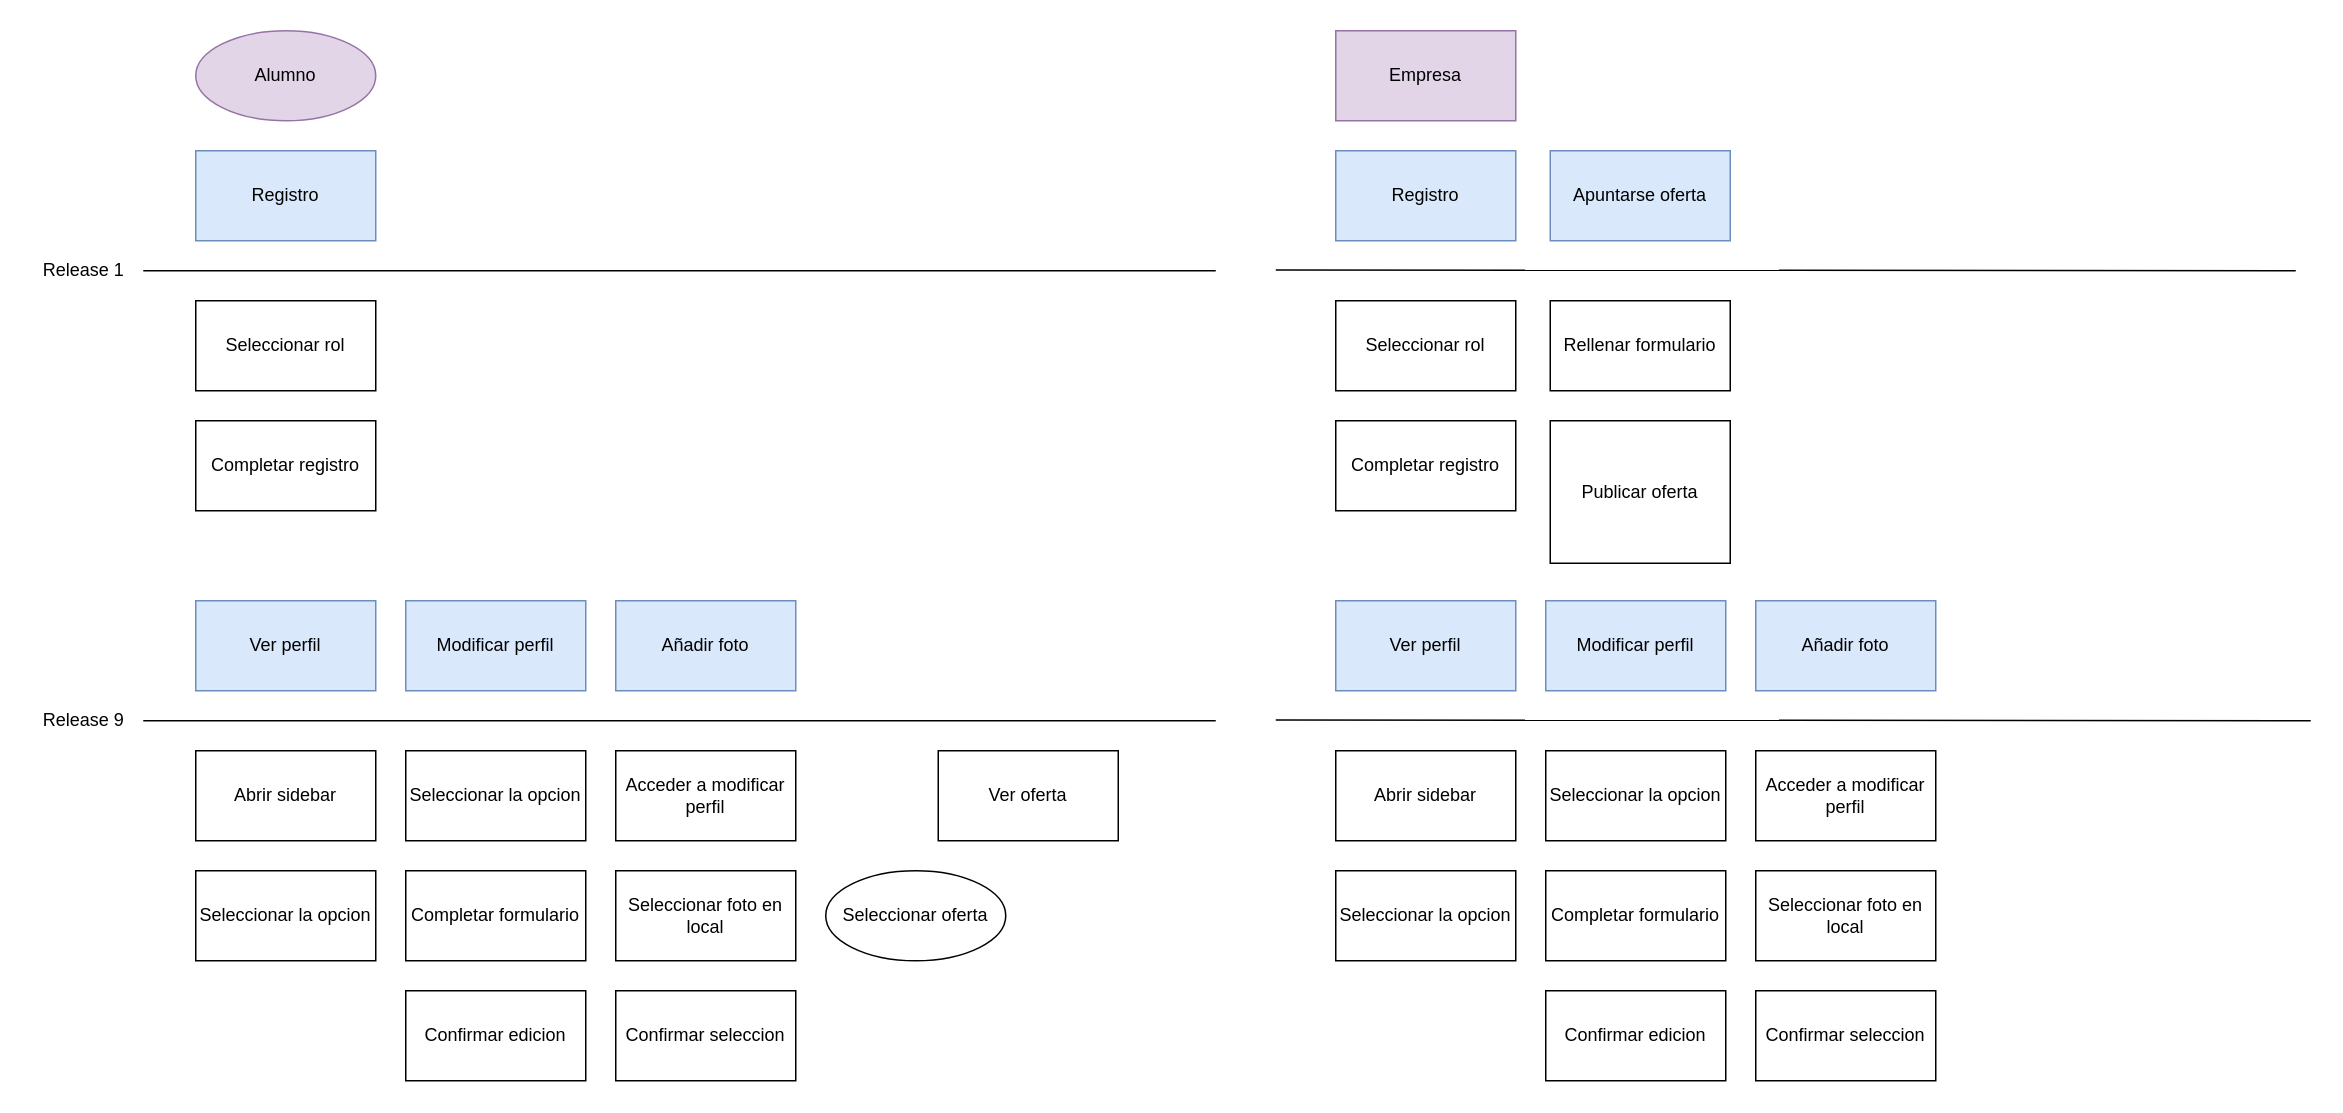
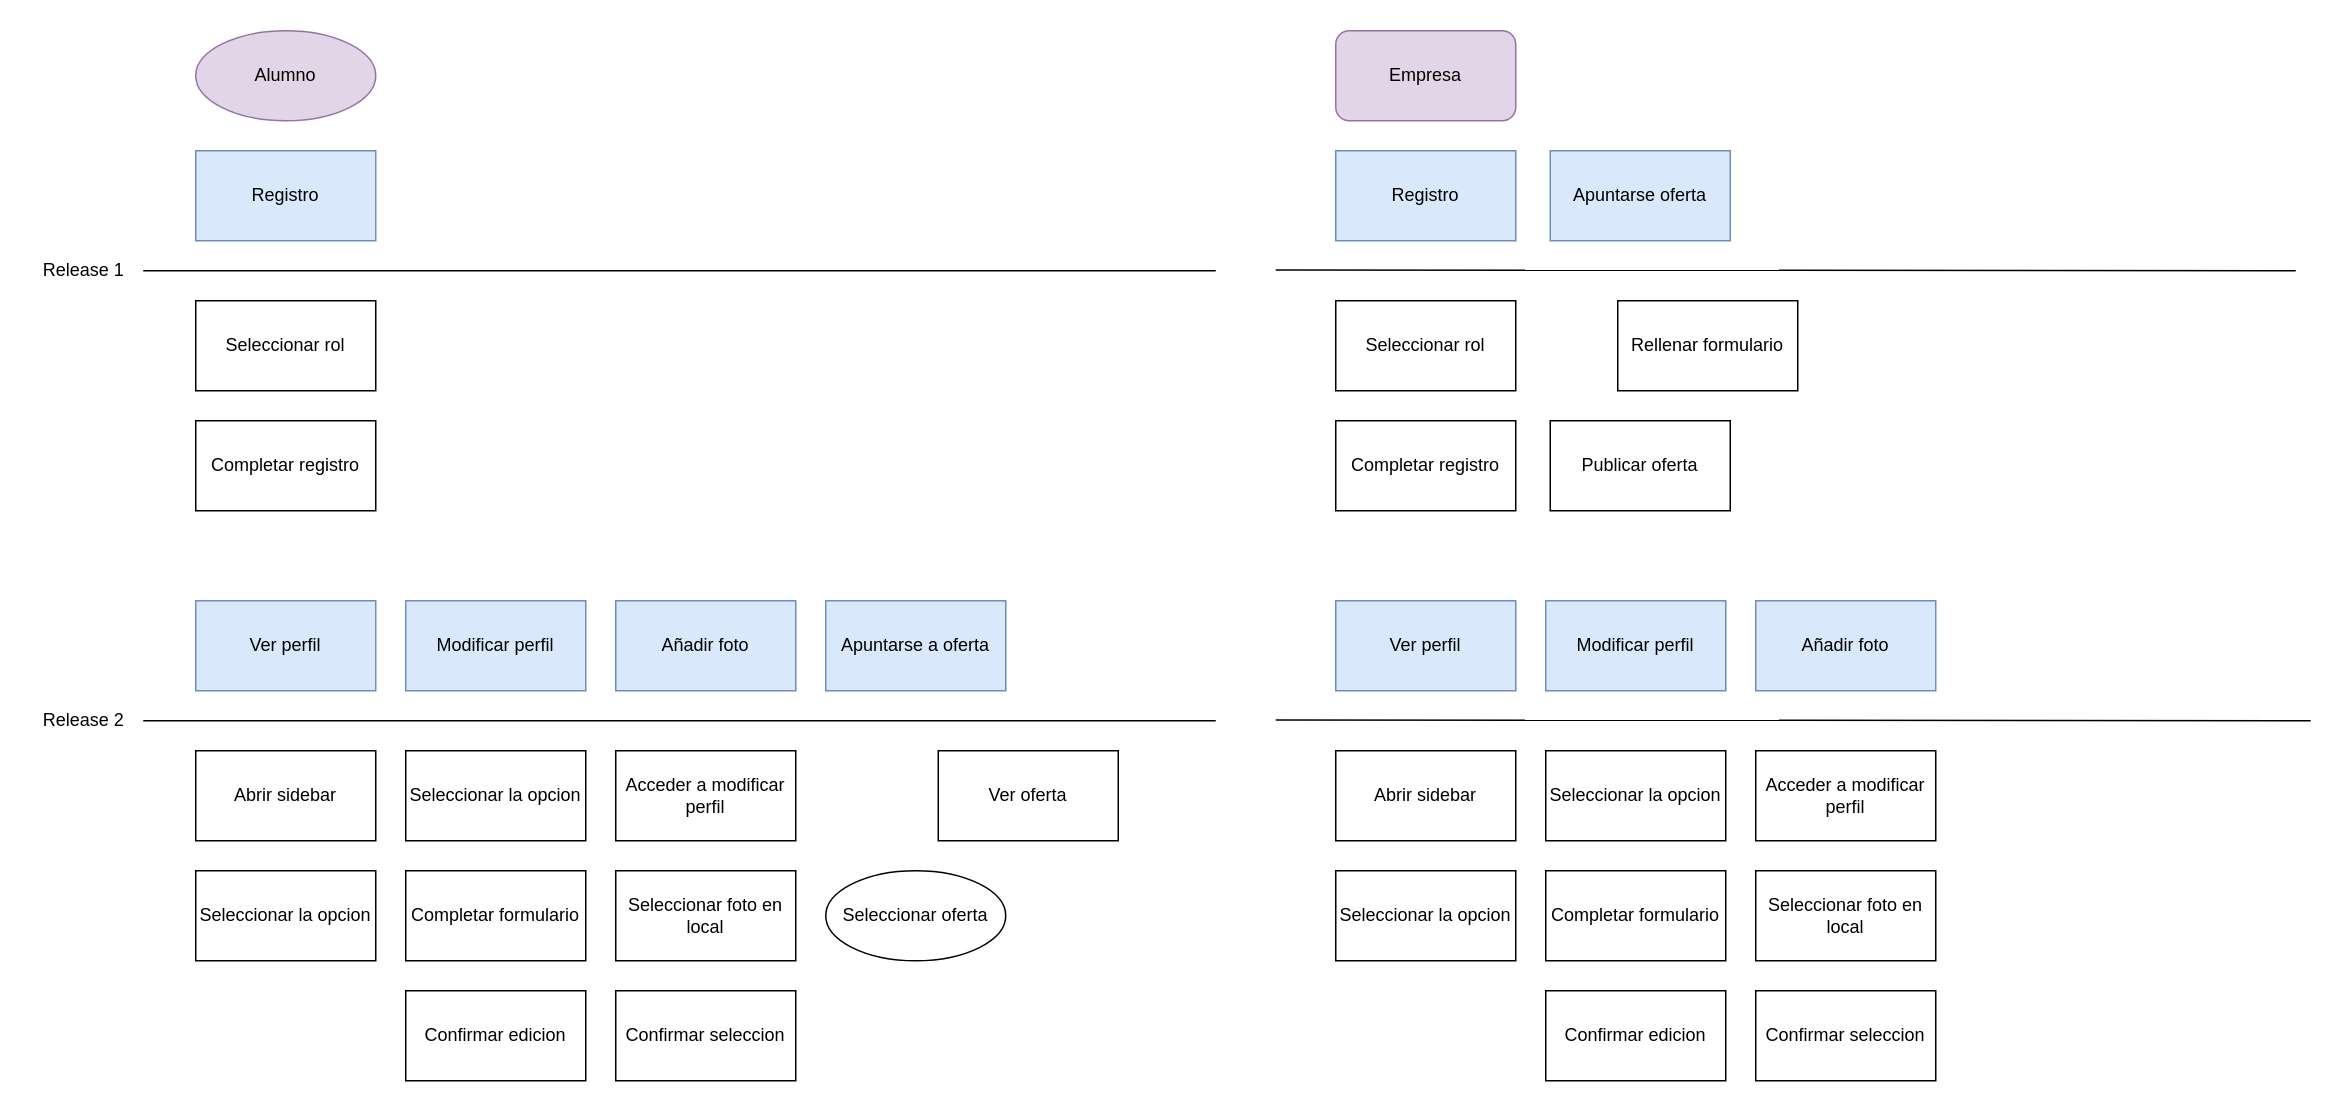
(1426, 76) -> (1426, 76)
(1640, 346) -> (1708, 346)
(1640, 492) -> (1640, 466)
none -> (916, 646)
(84, 721) -> (84, 721)
